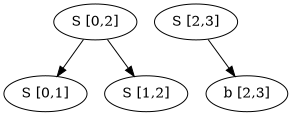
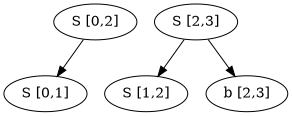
(118, 54) -> (174, 54)
